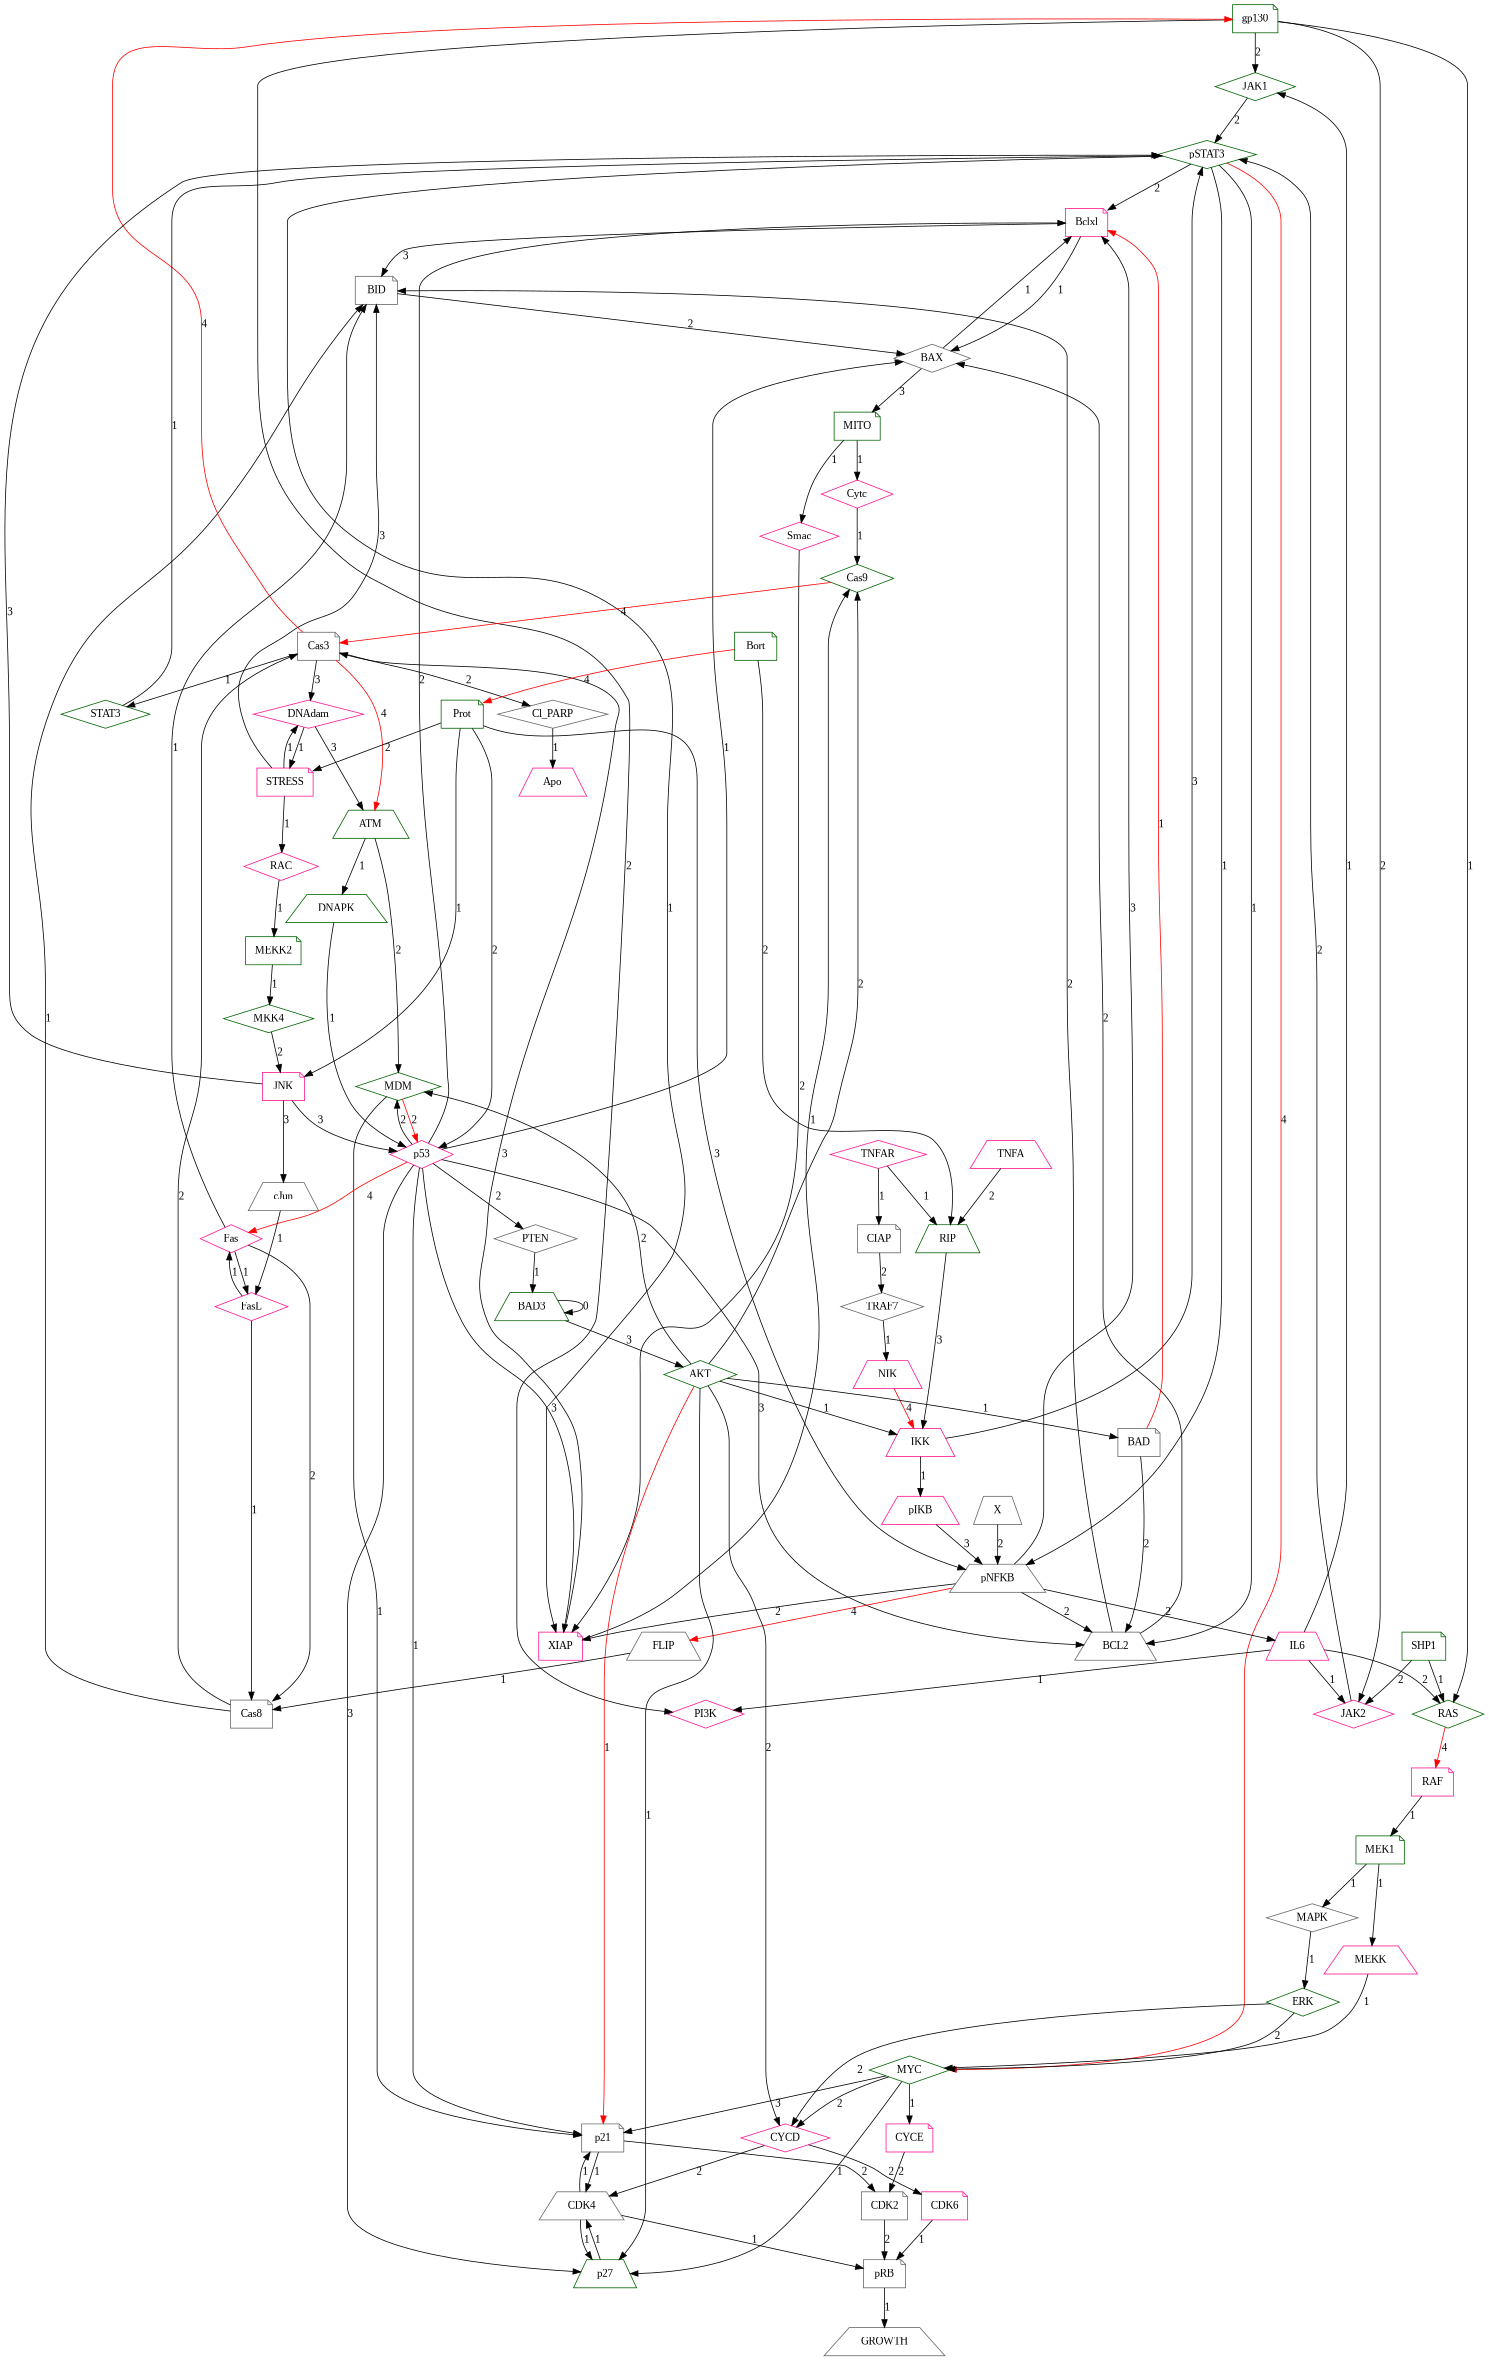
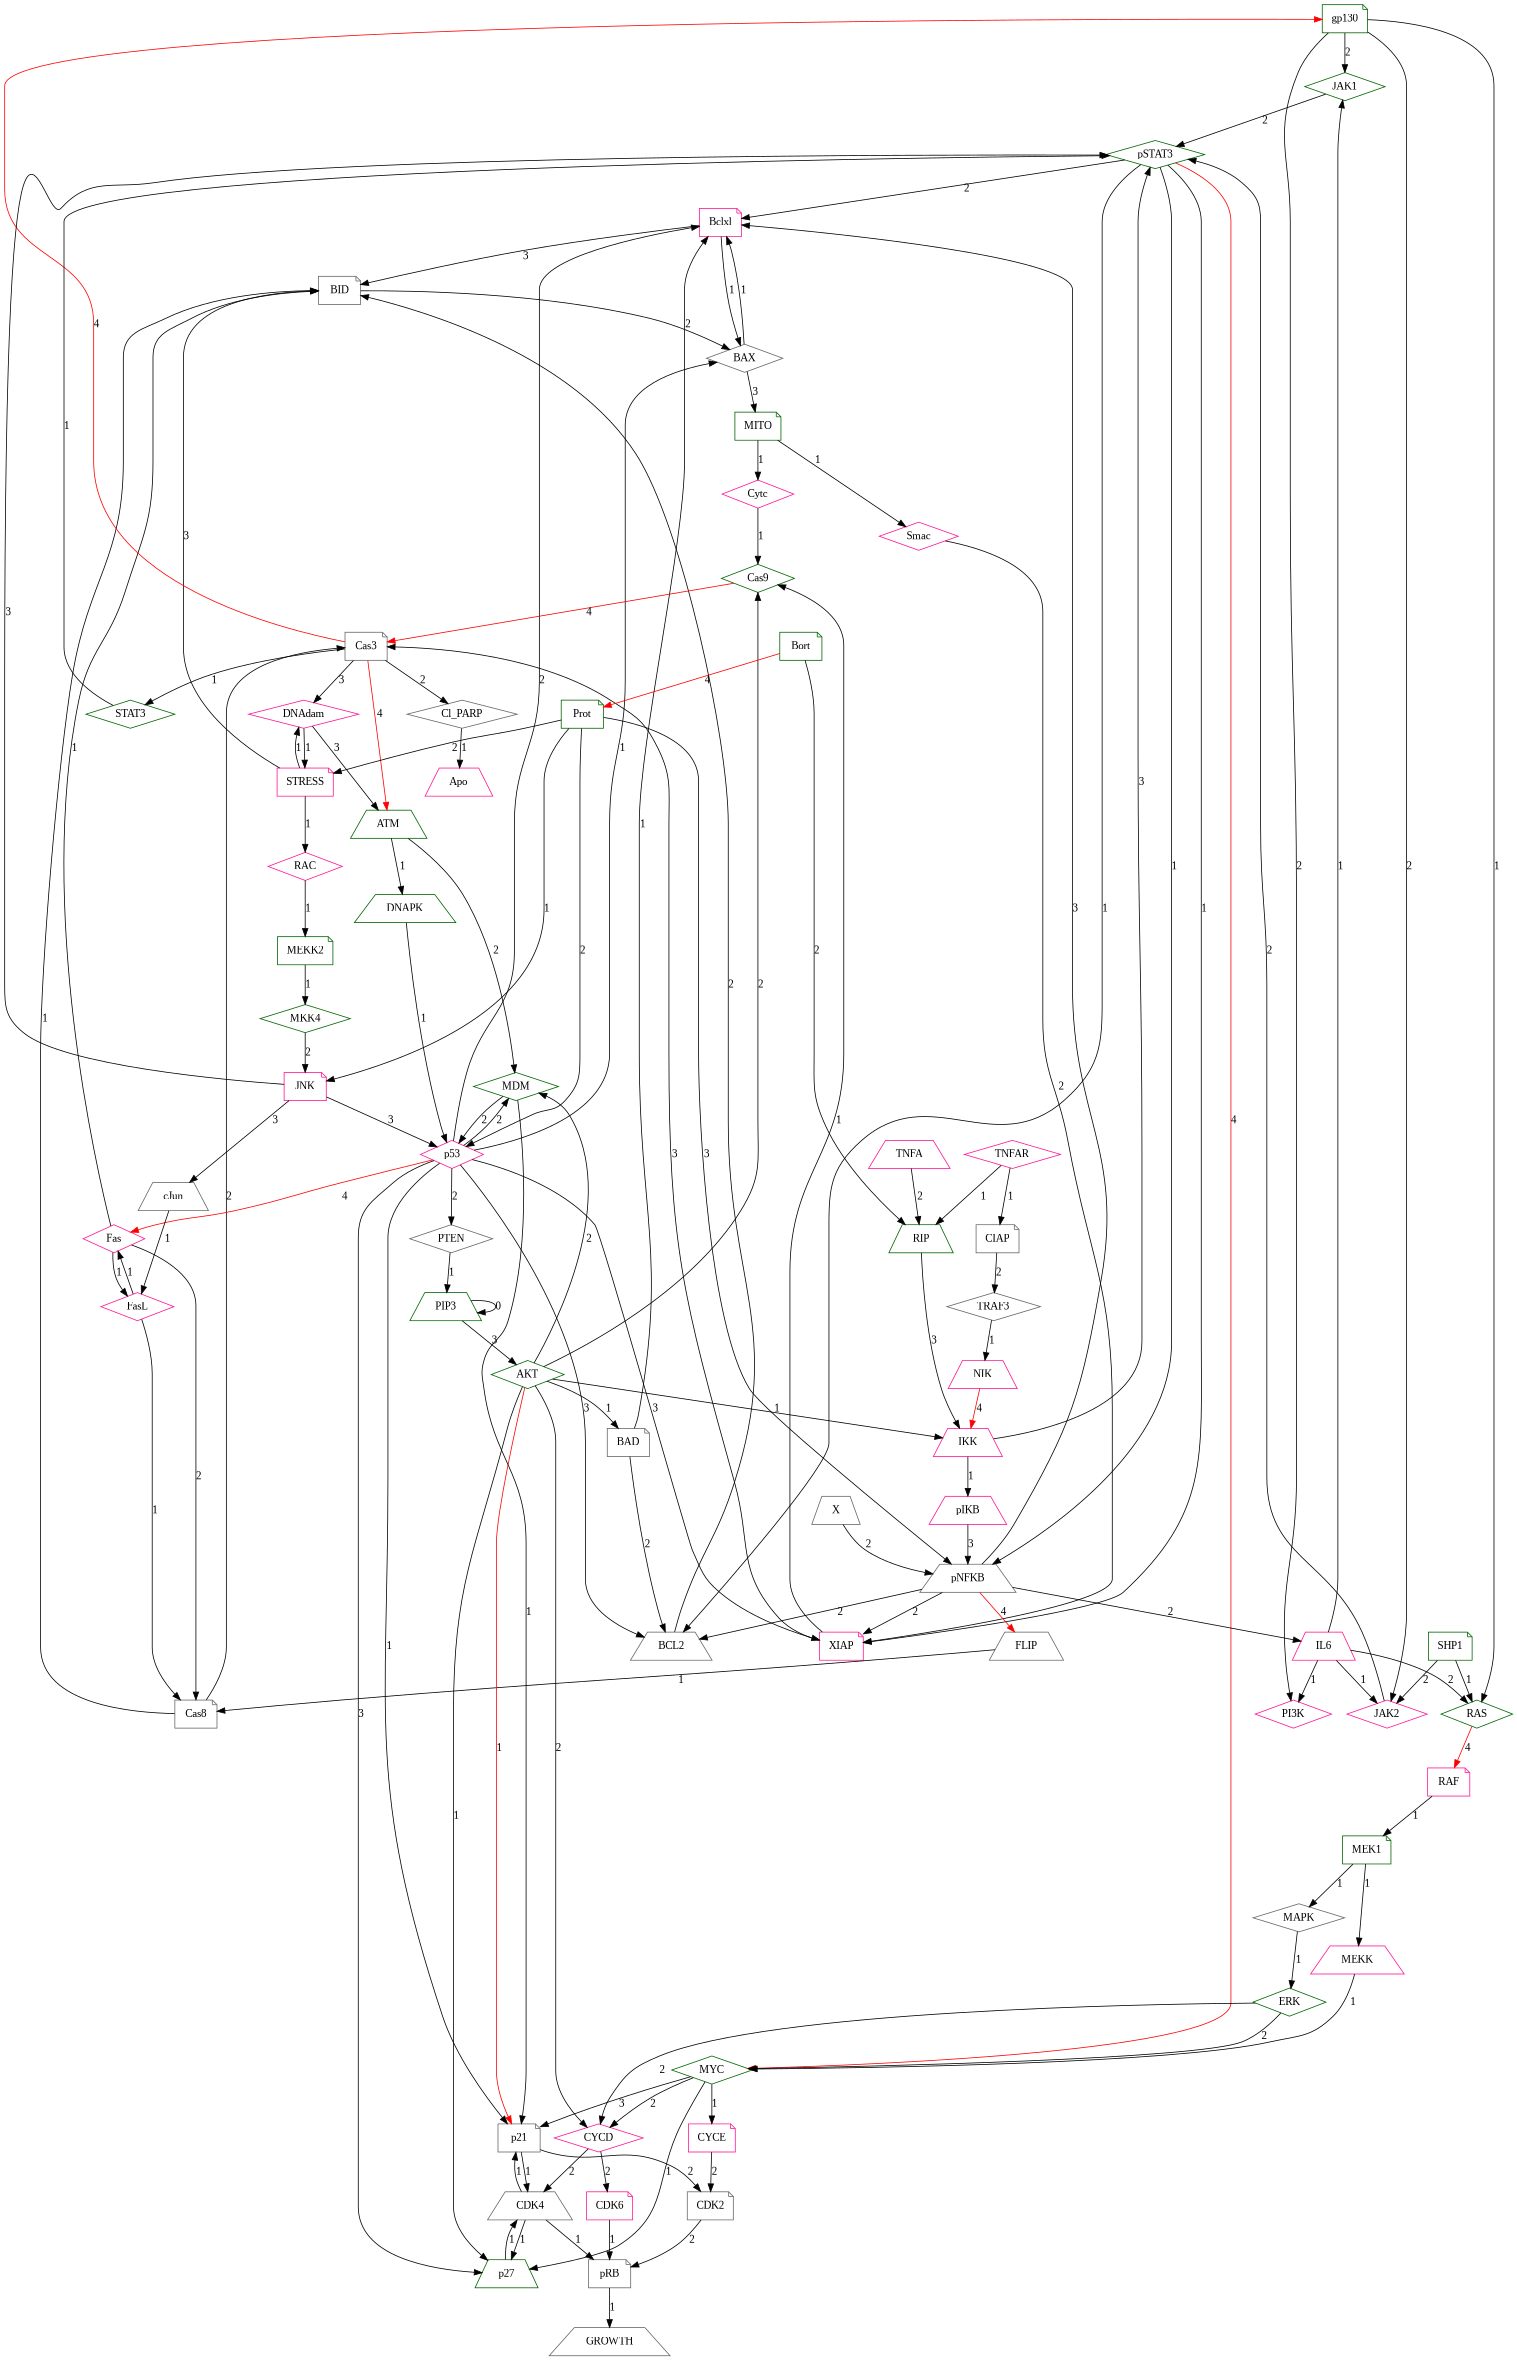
(1159, 823) -> (639, 833)
(1102, 975) -> none
(409, 1117) -> (481, 1115)
(532, 1307) -> (446, 1307)
(882, 1307) -> (994, 1307)
